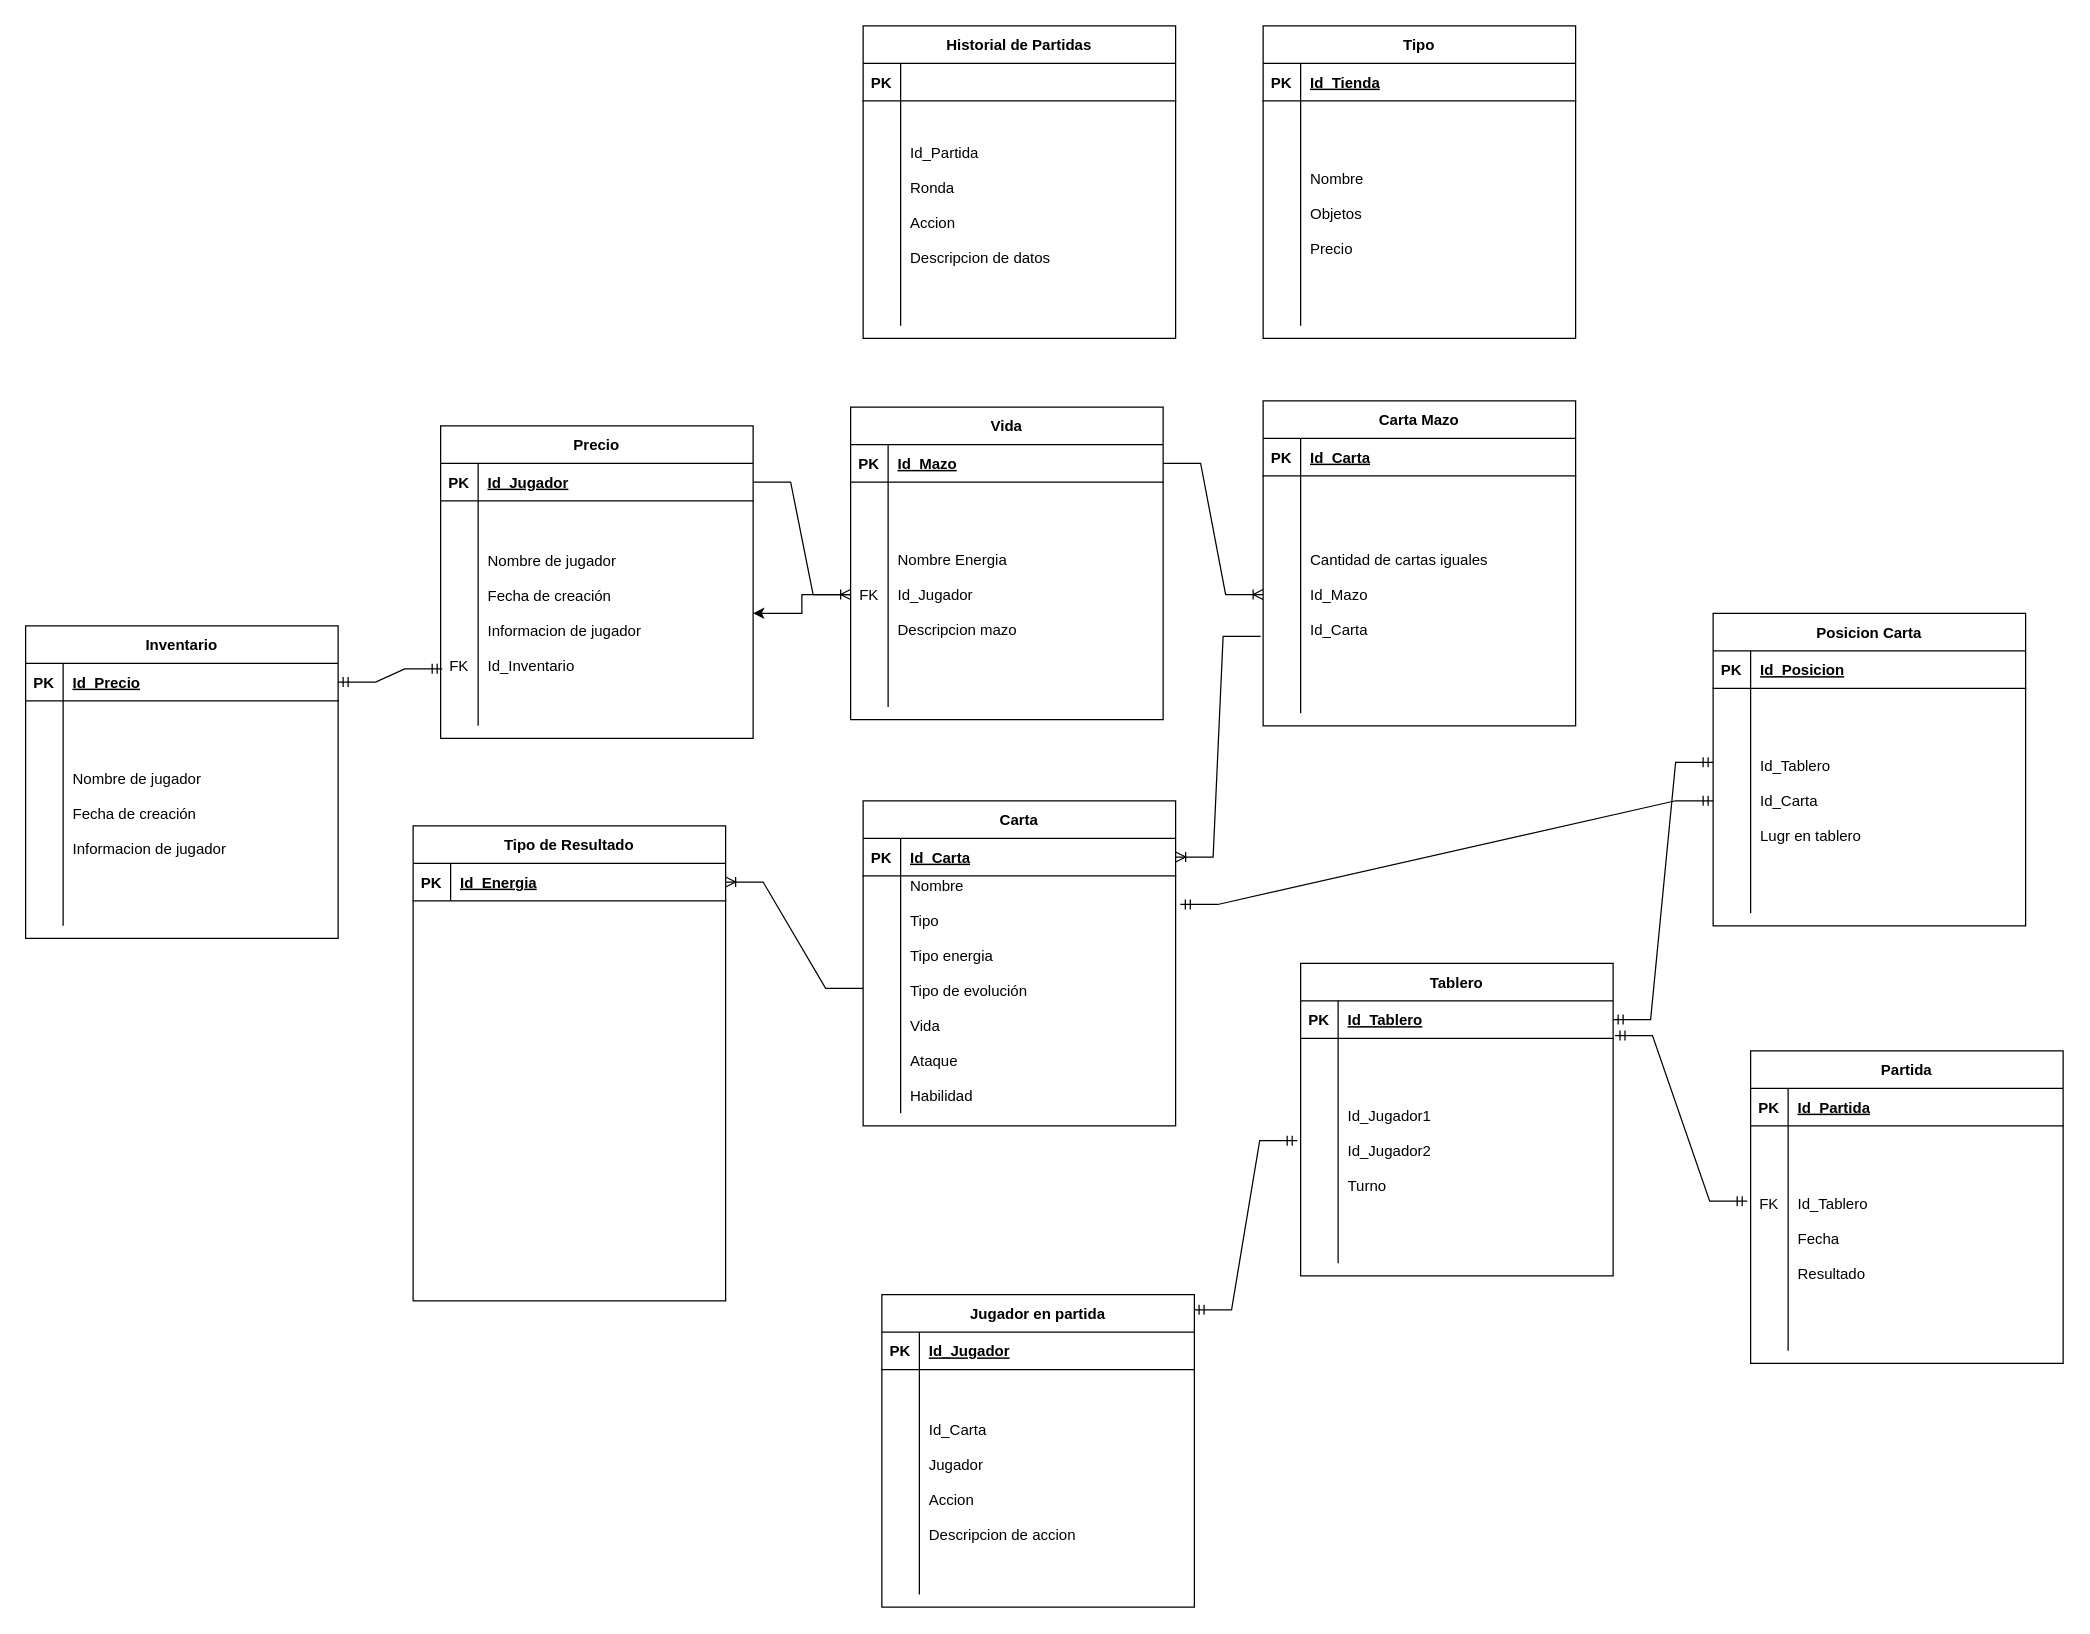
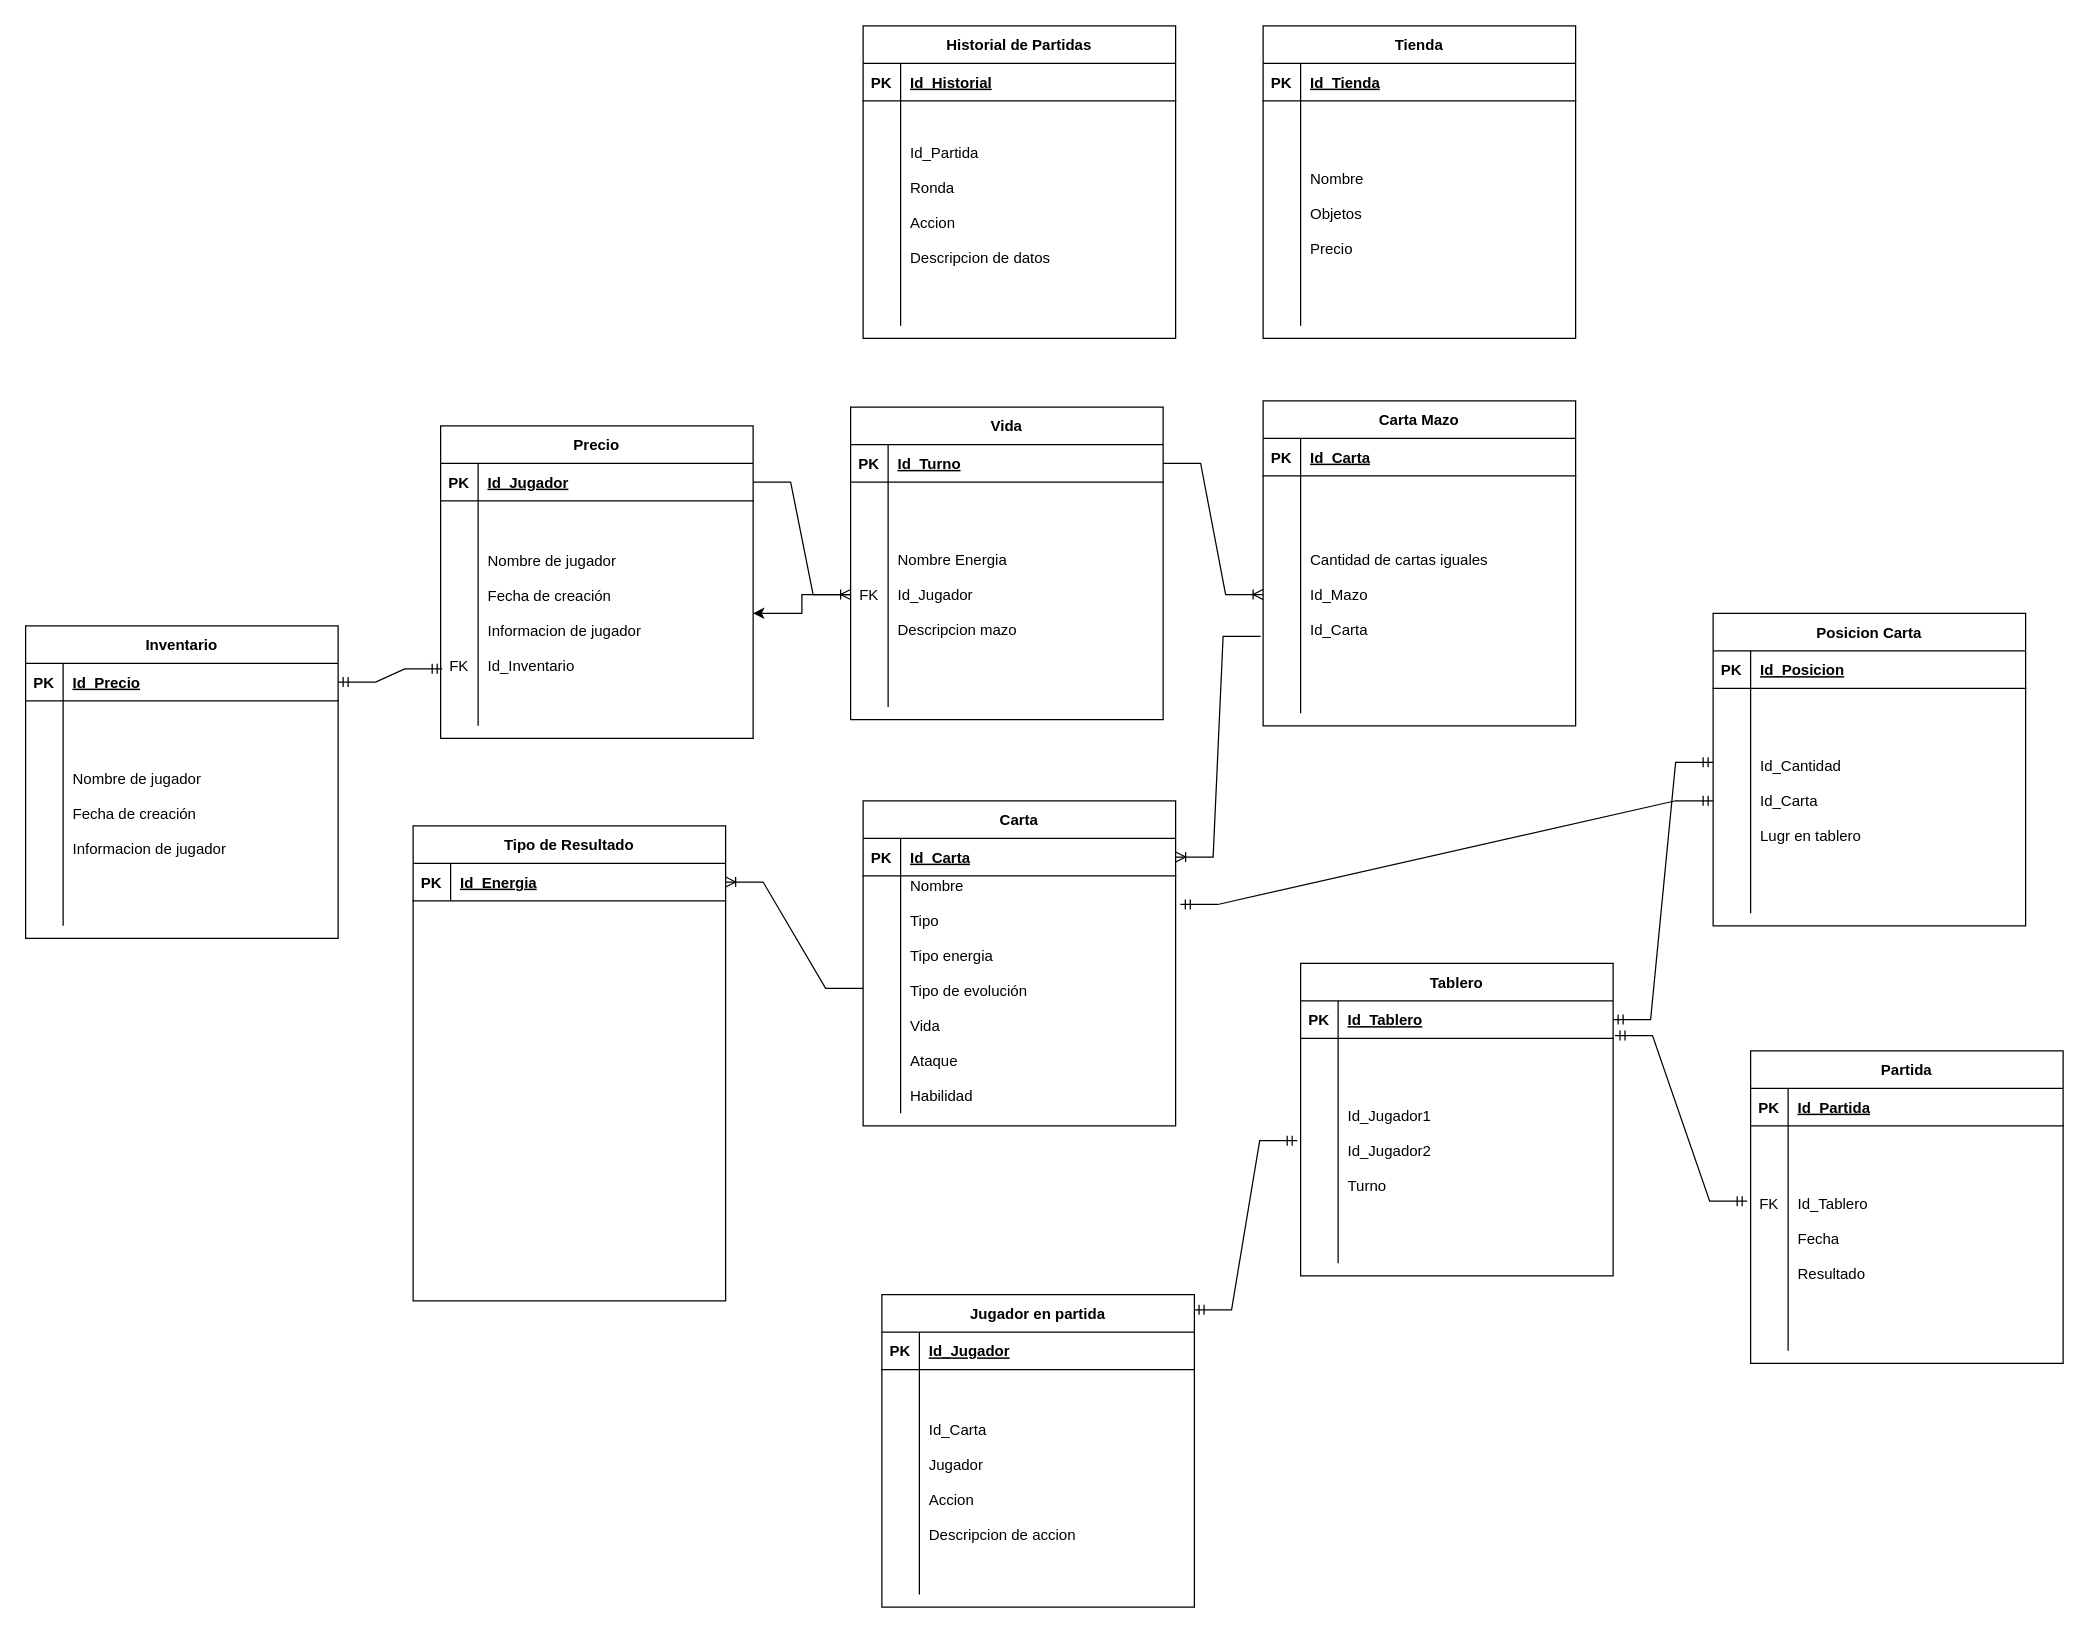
(1419, 45) -> (1419, 45)
none -> (1038, 82)
(927, 464) -> (931, 464)
(1800, 766) -> (1804, 766)
